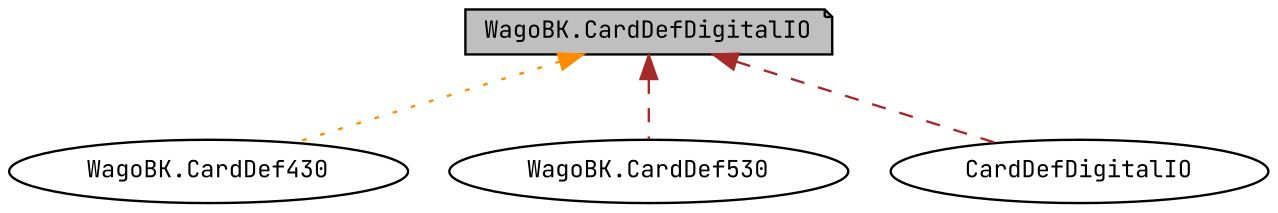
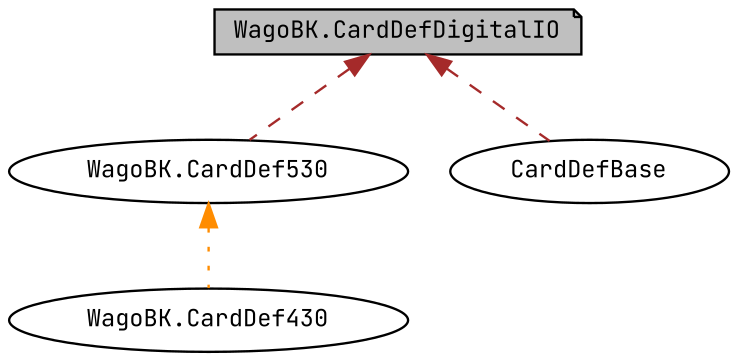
(427, 102) -> (209, 258)
(1080, 171) -> (590, 171)
